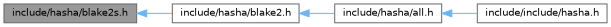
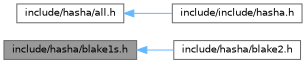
(70, 13) -> (70, 50)
(322, 13) -> none
